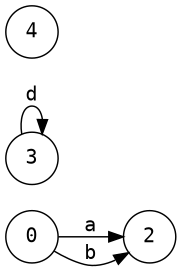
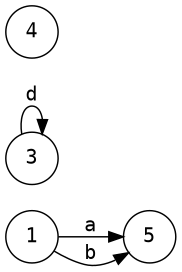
(32, 237) -> (32, 237)
(150, 237) -> (150, 237)
